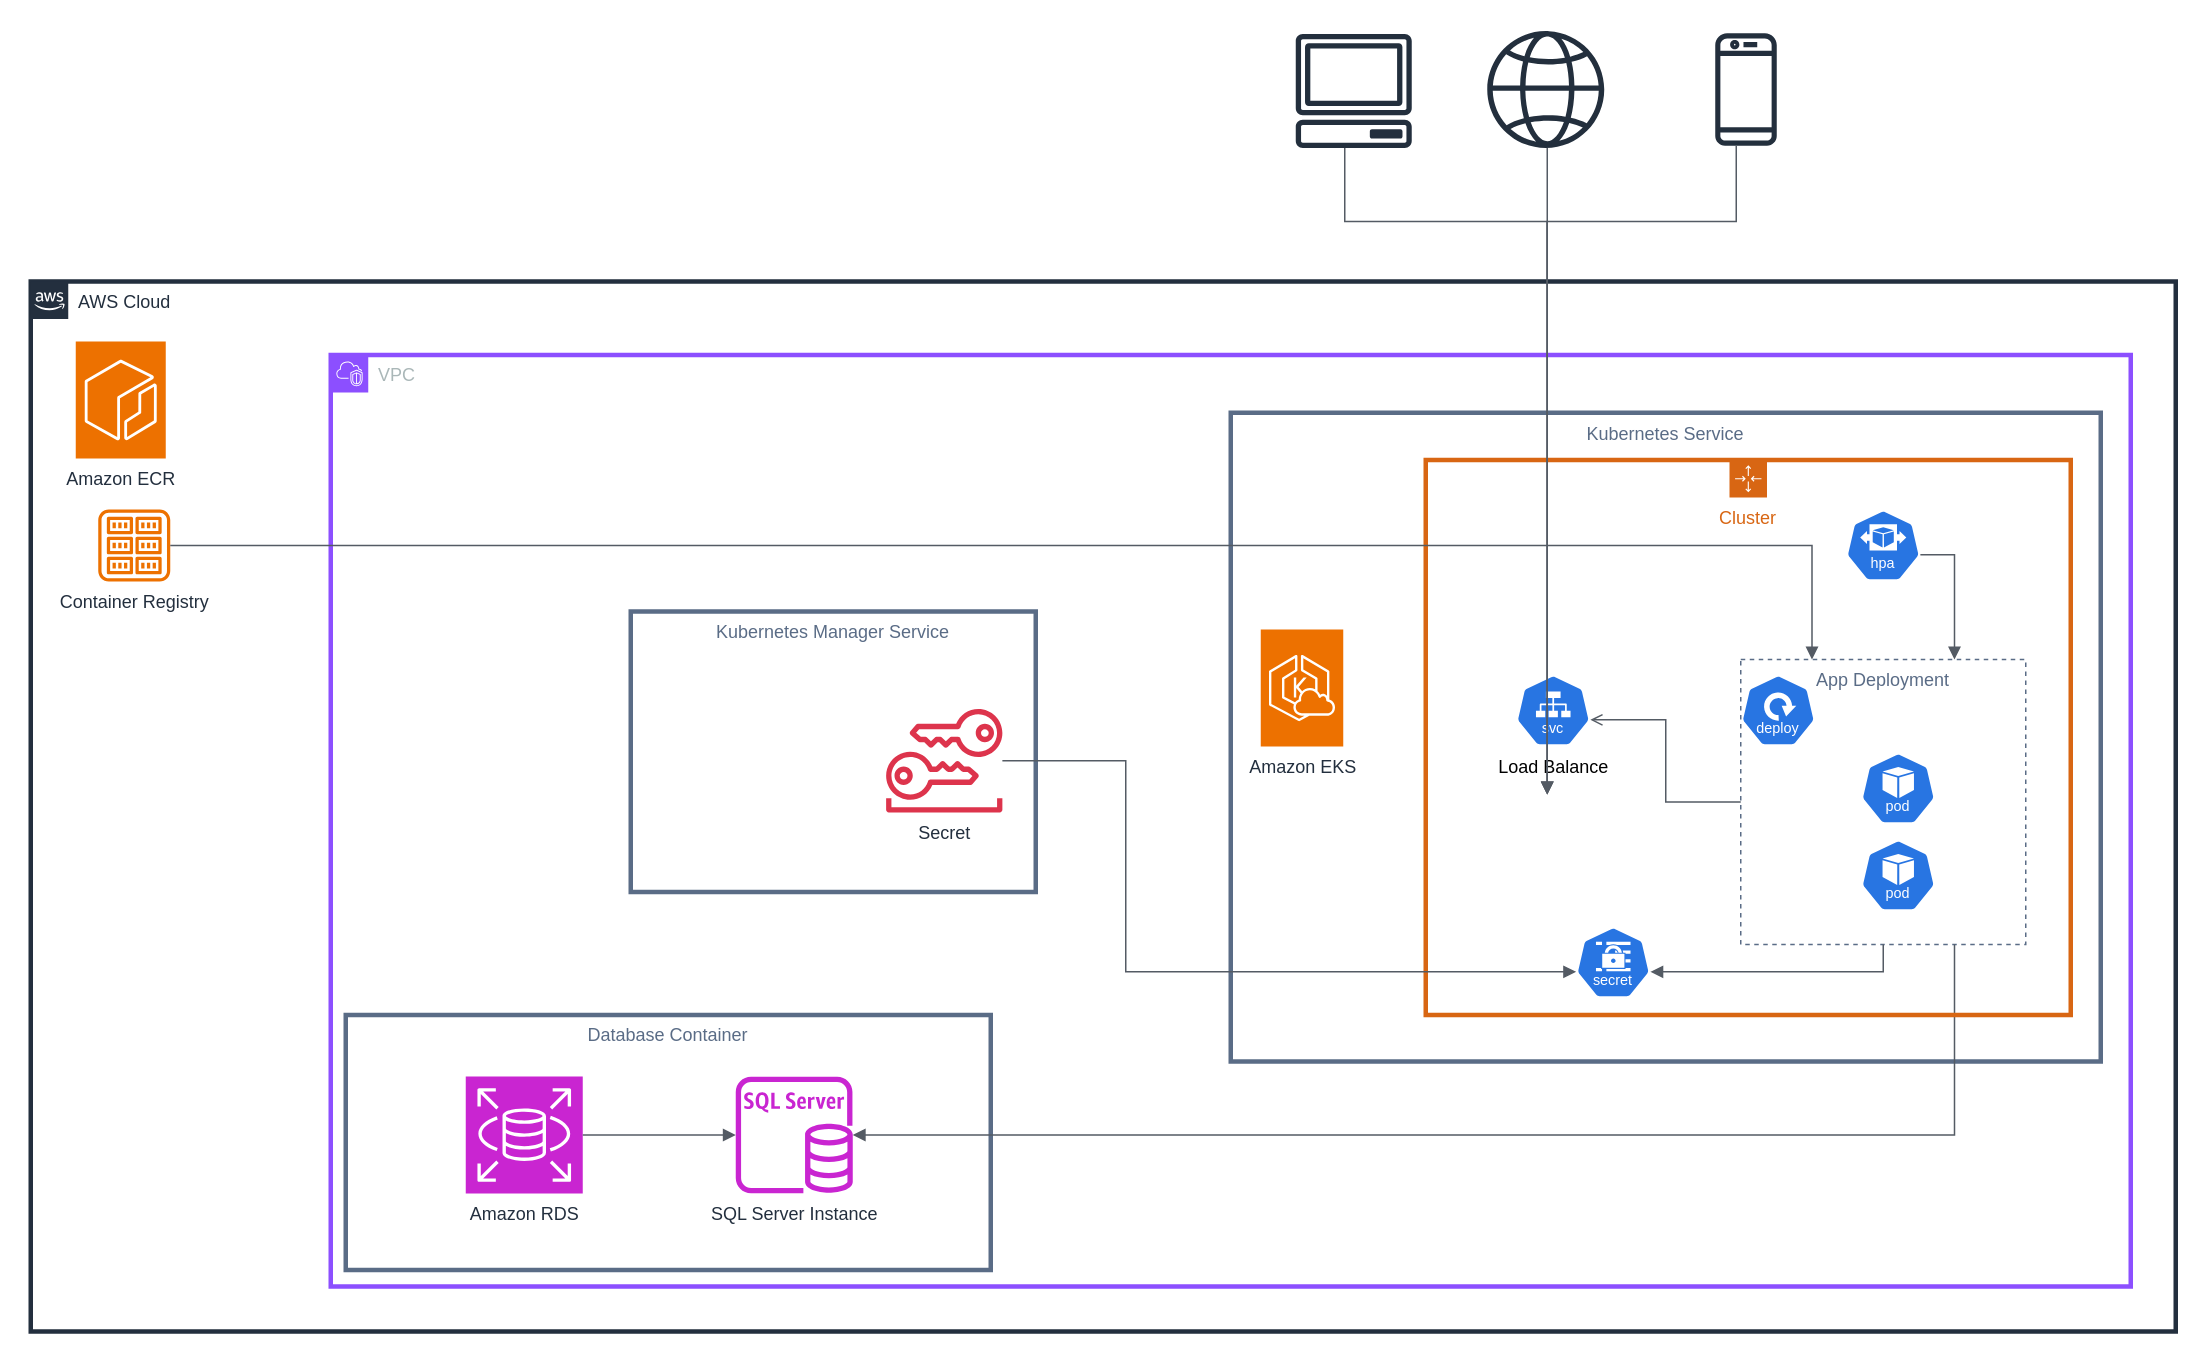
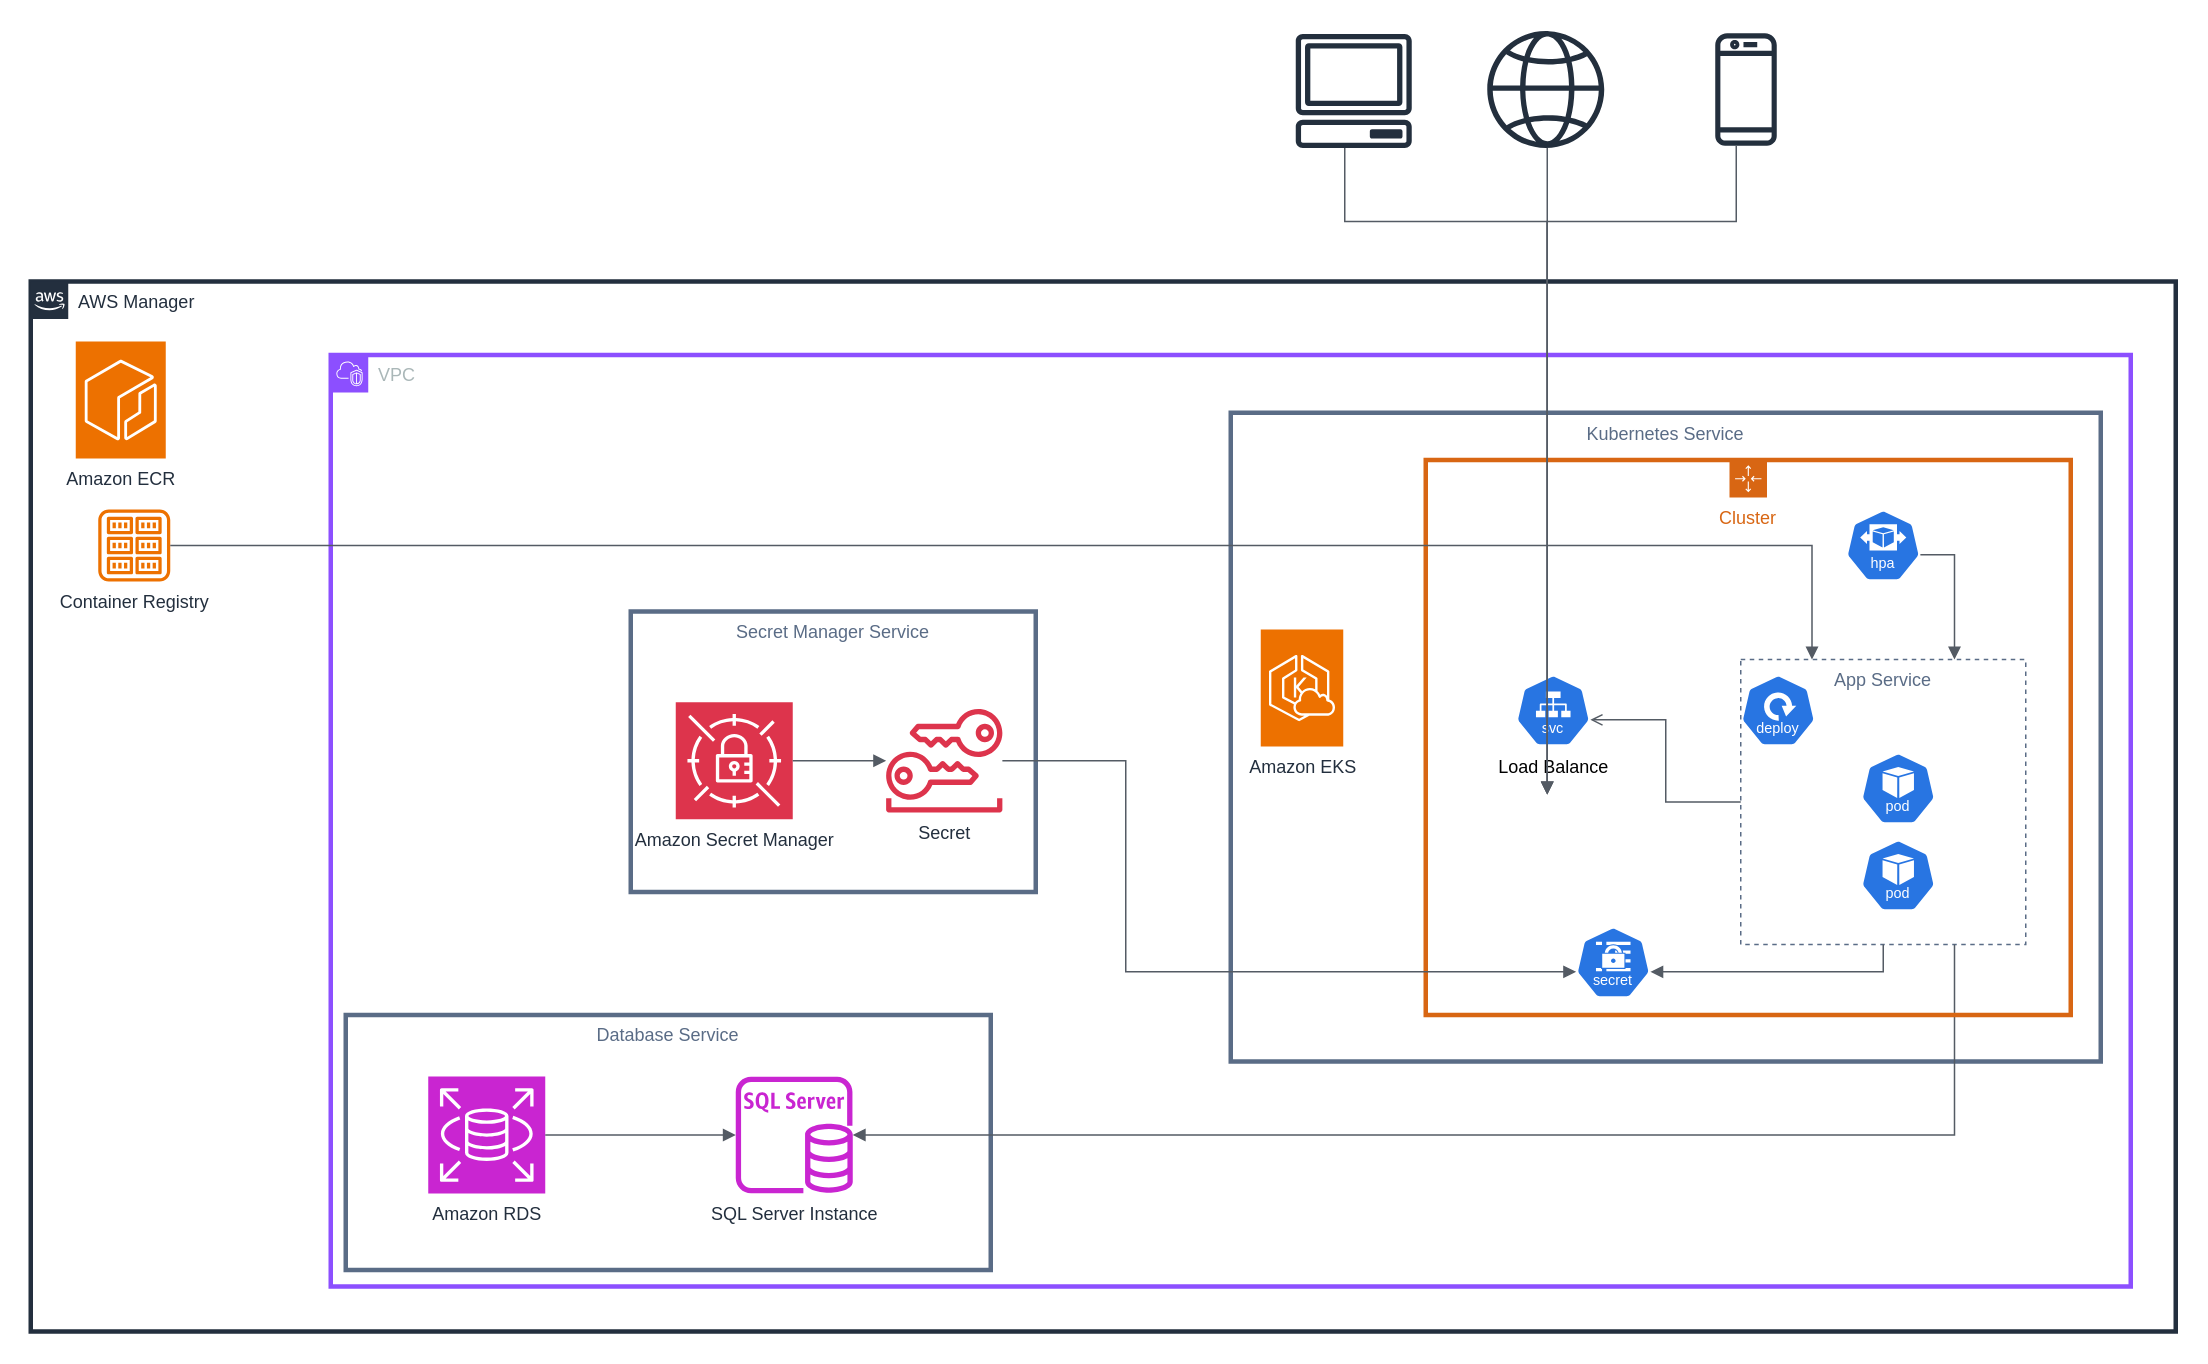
(119, 303) -> (132, 303)
(833, 633) -> (833, 633)
(1883, 681) -> (1883, 681)
none -> (734, 761)
none -> (833, 761)
(668, 1036) -> (668, 1036)
(524, 1135) -> (487, 1135)
